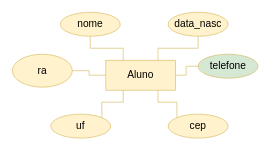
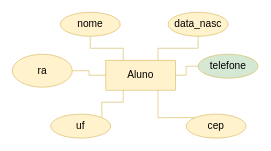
(198, 126) -> (216, 126)
